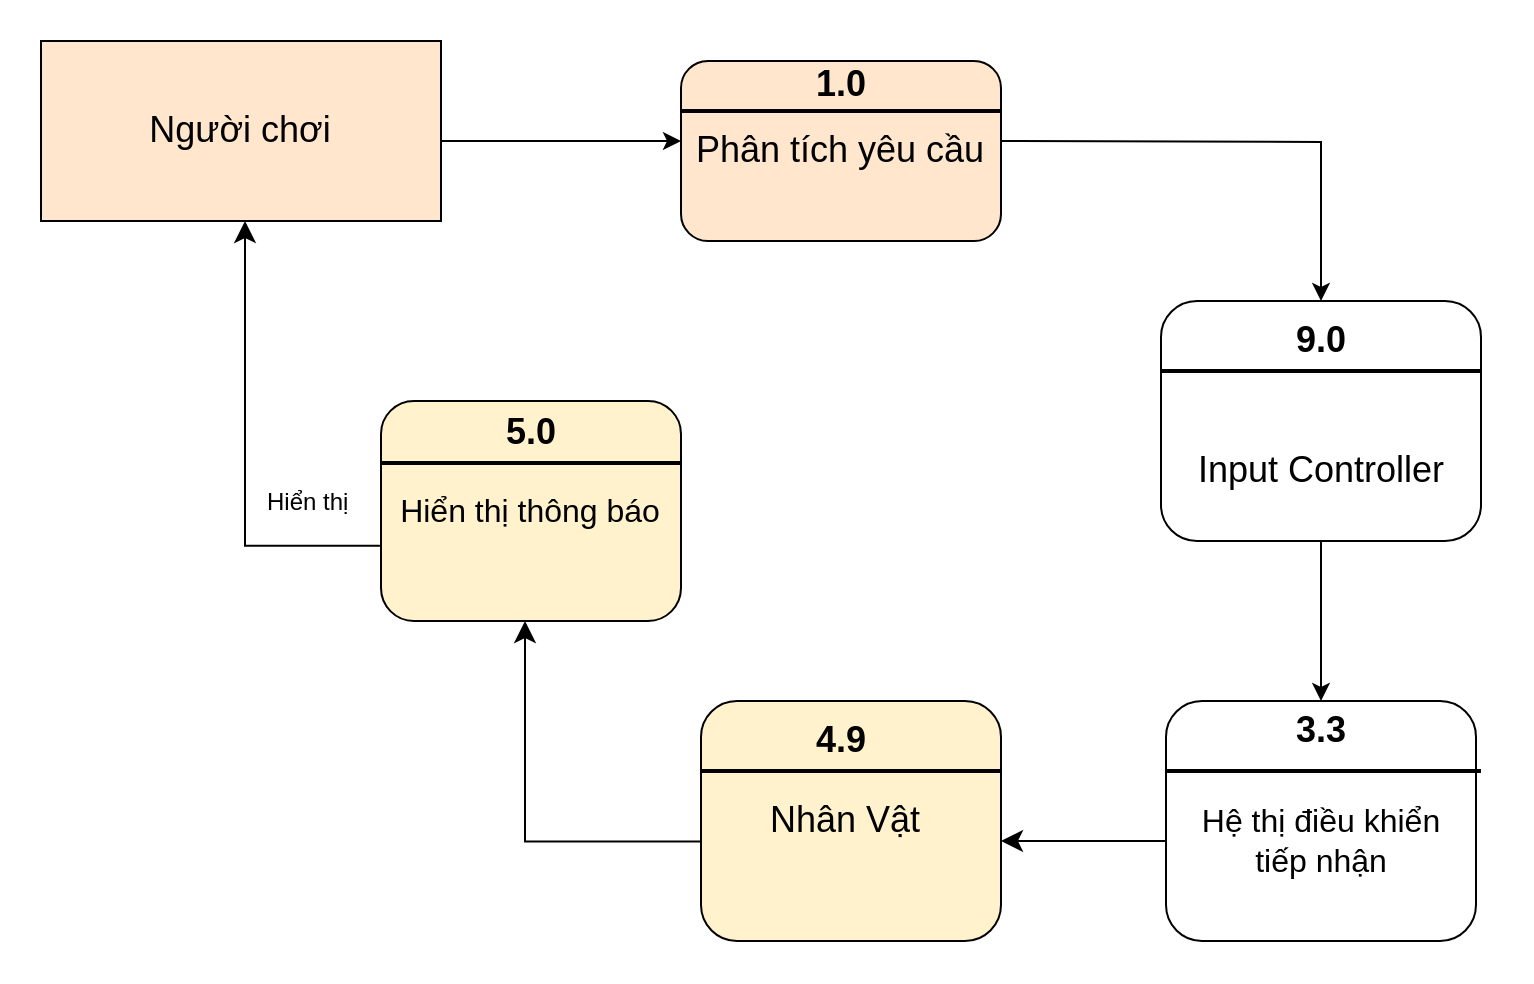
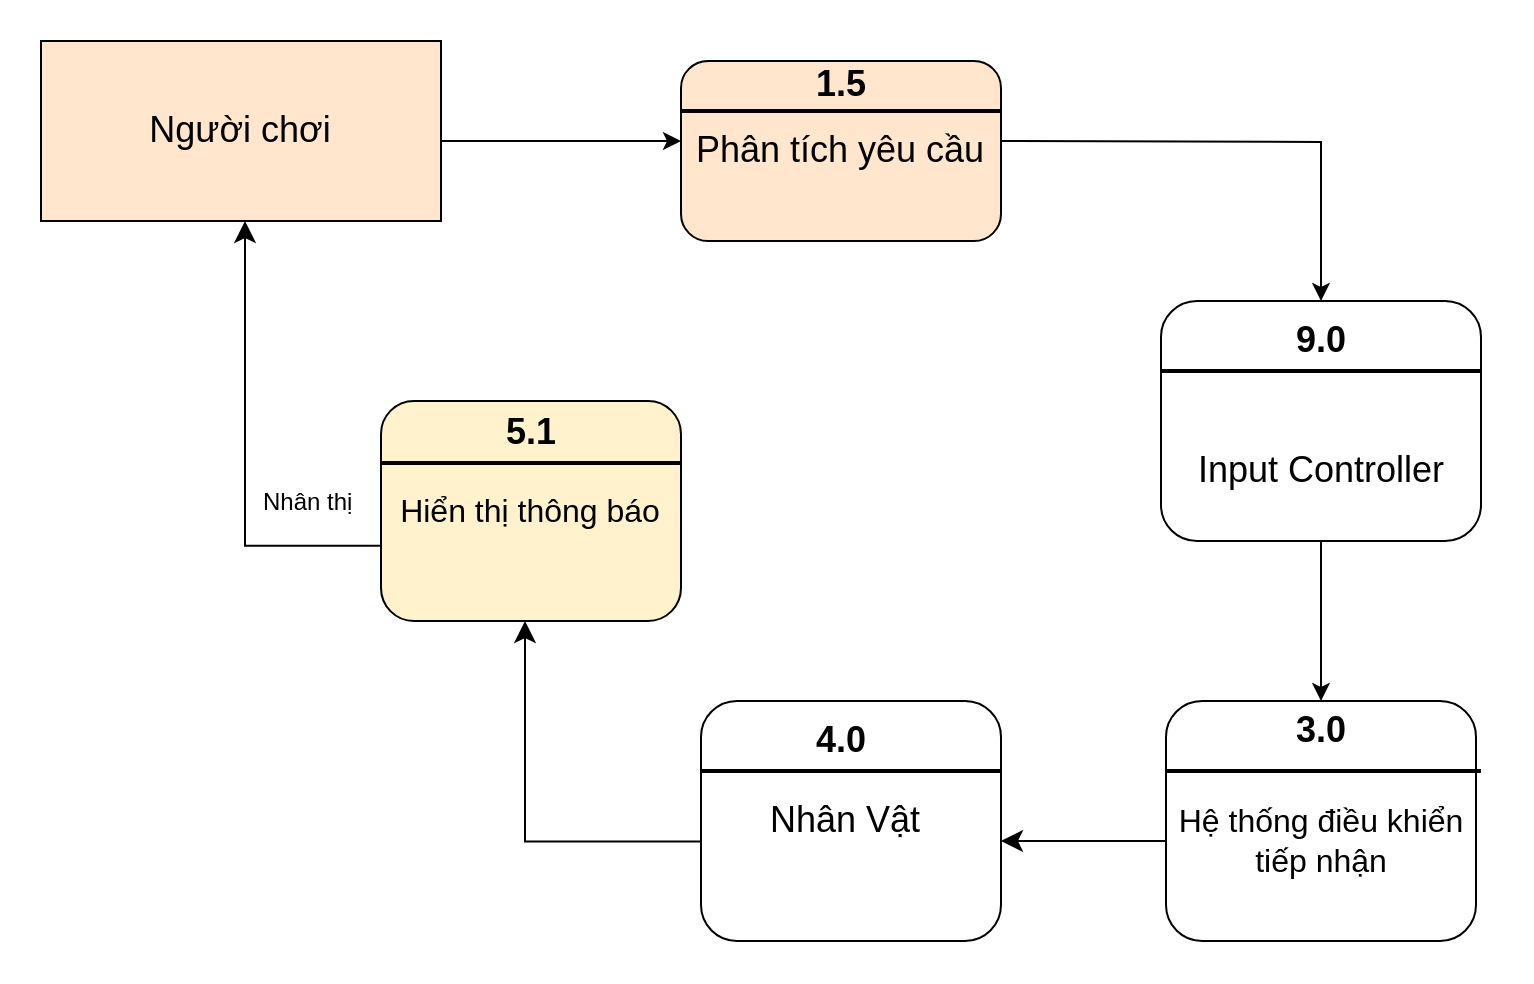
(842, 85) -> (842, 85)
(532, 433) -> (532, 433)
(312, 503) -> (312, 503)
(1322, 731) -> (1322, 731)
(842, 741) -> (842, 741)
(851, 821) -> (851, 821)
(1322, 841) -> (1322, 841)
